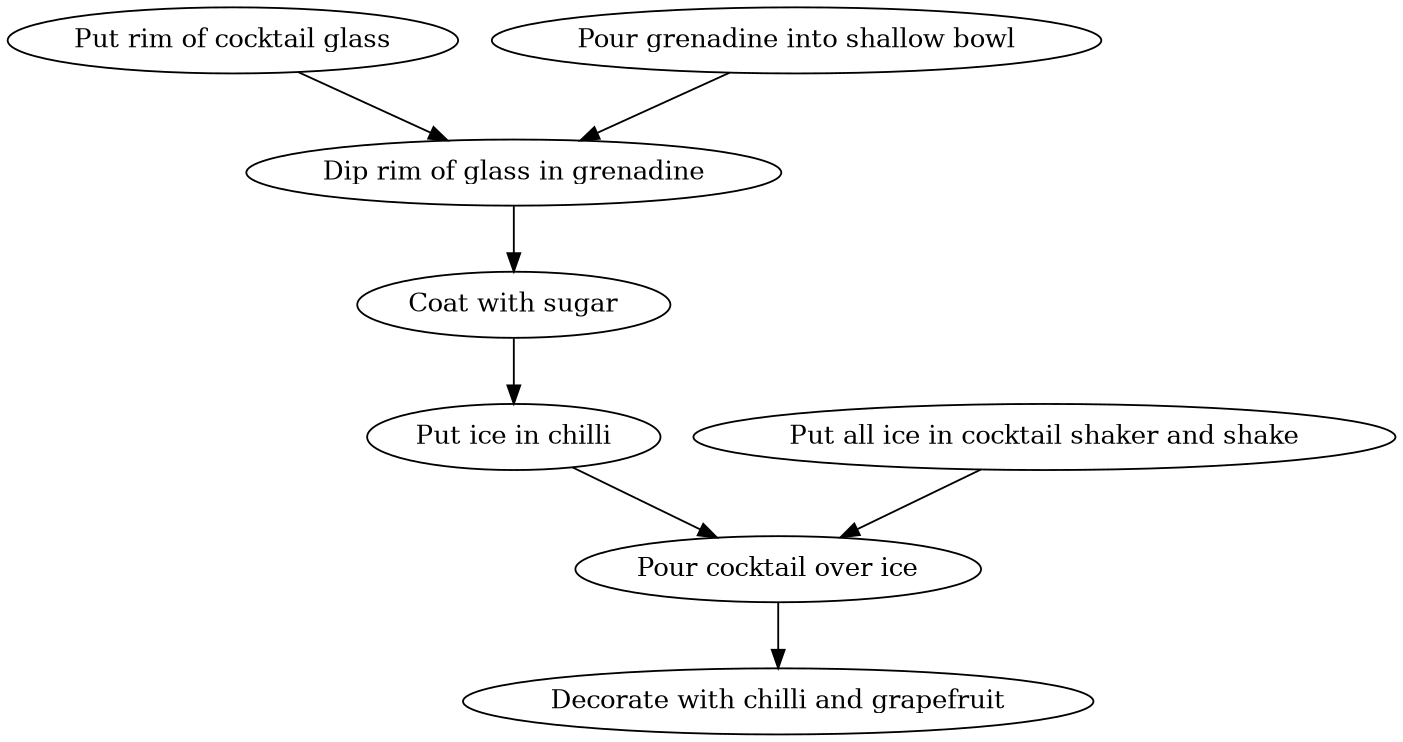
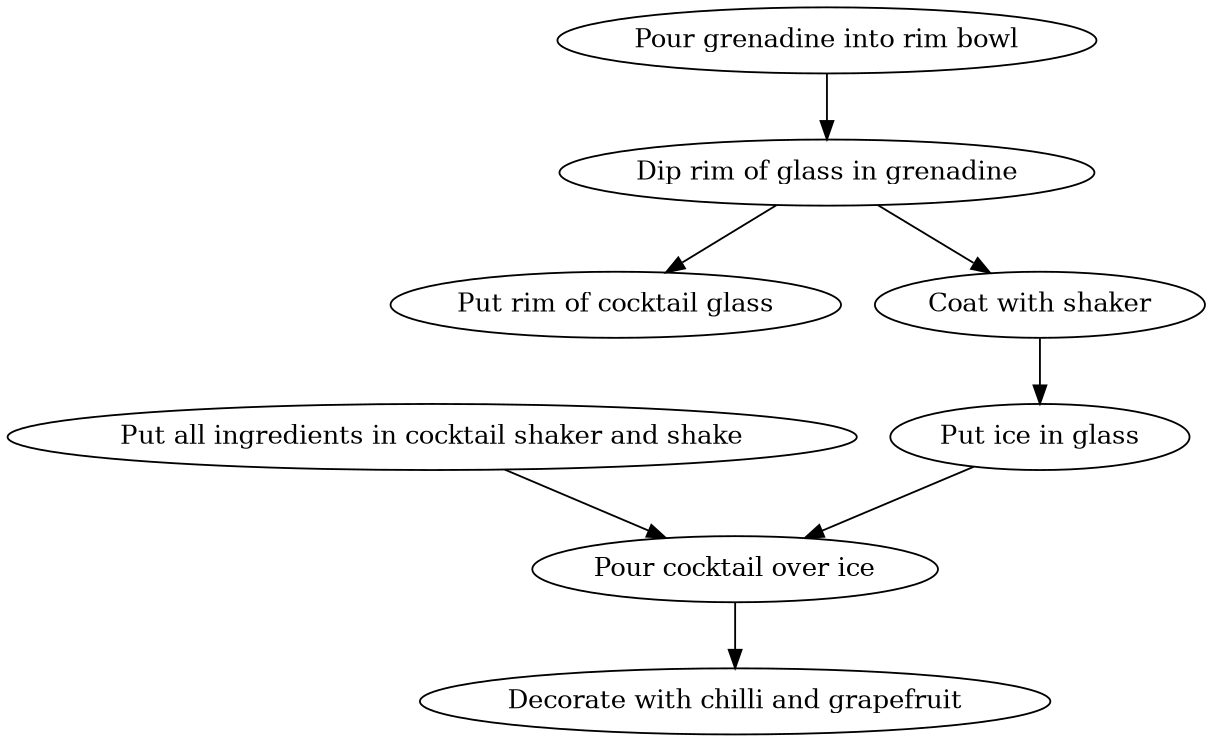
(797, 40) -> (827, 40)
(364, 102) -> (729, 234)
(514, 305) -> (1040, 305)
(514, 437) -> (1040, 437)
(1044, 437) -> (432, 437)
